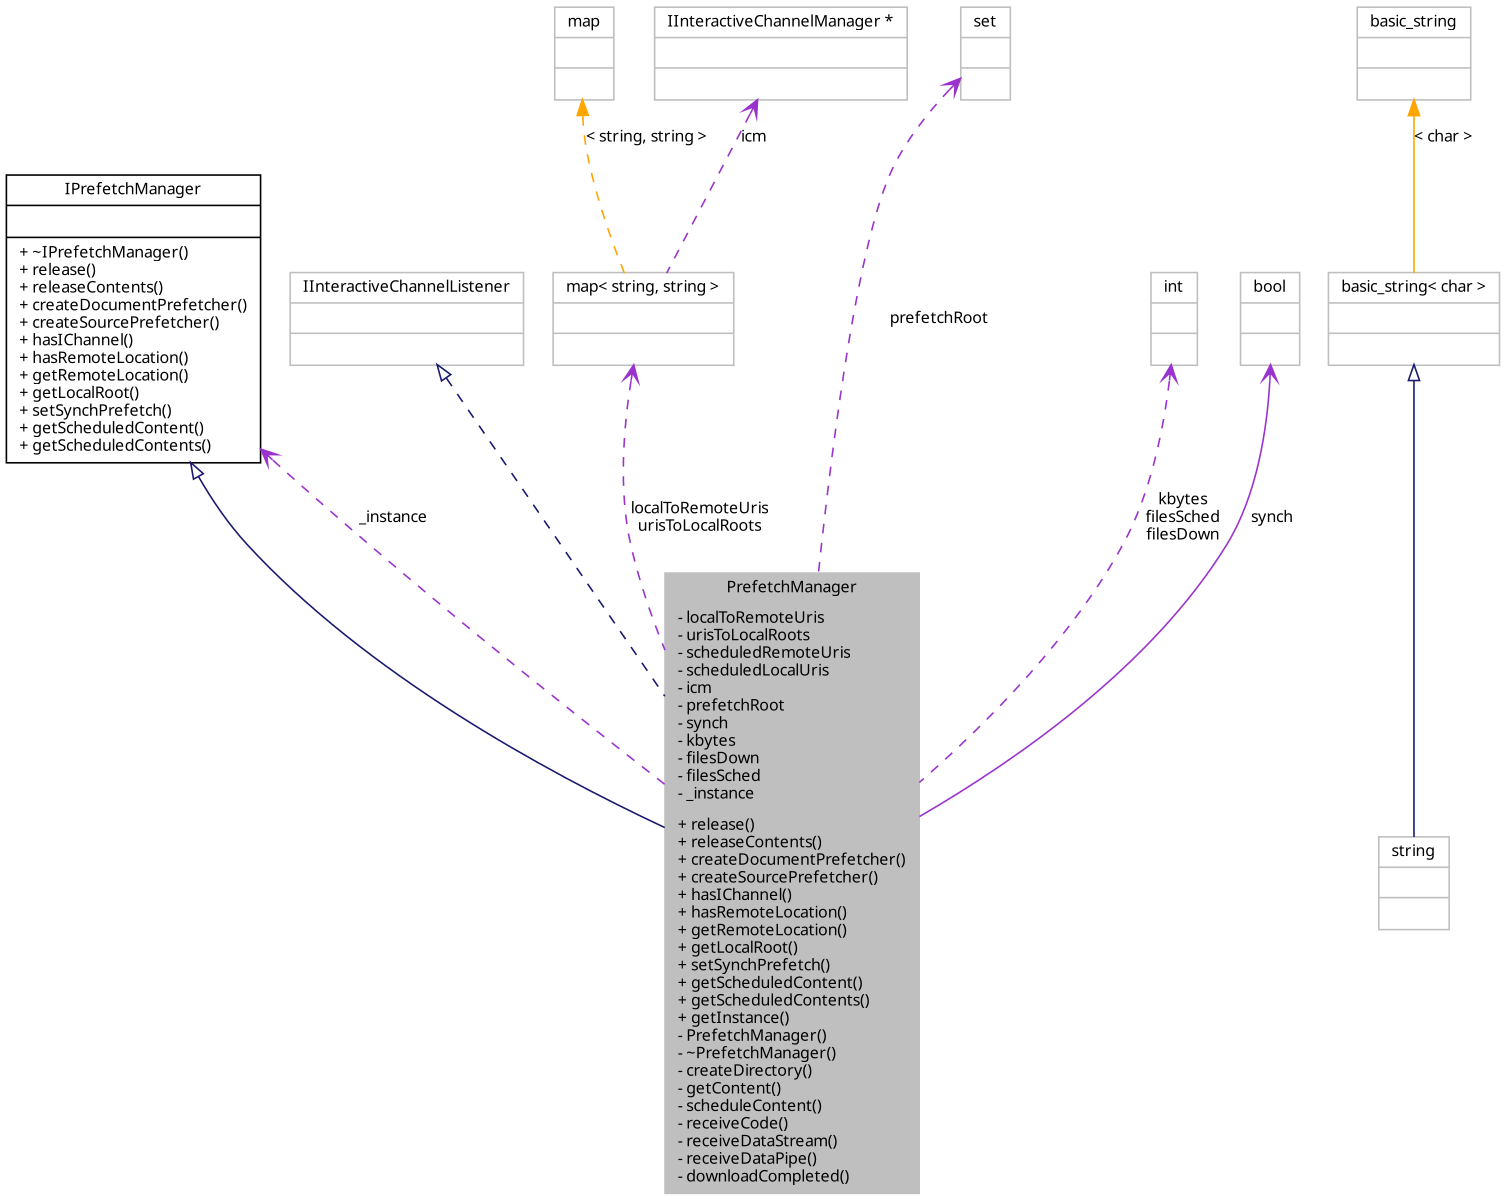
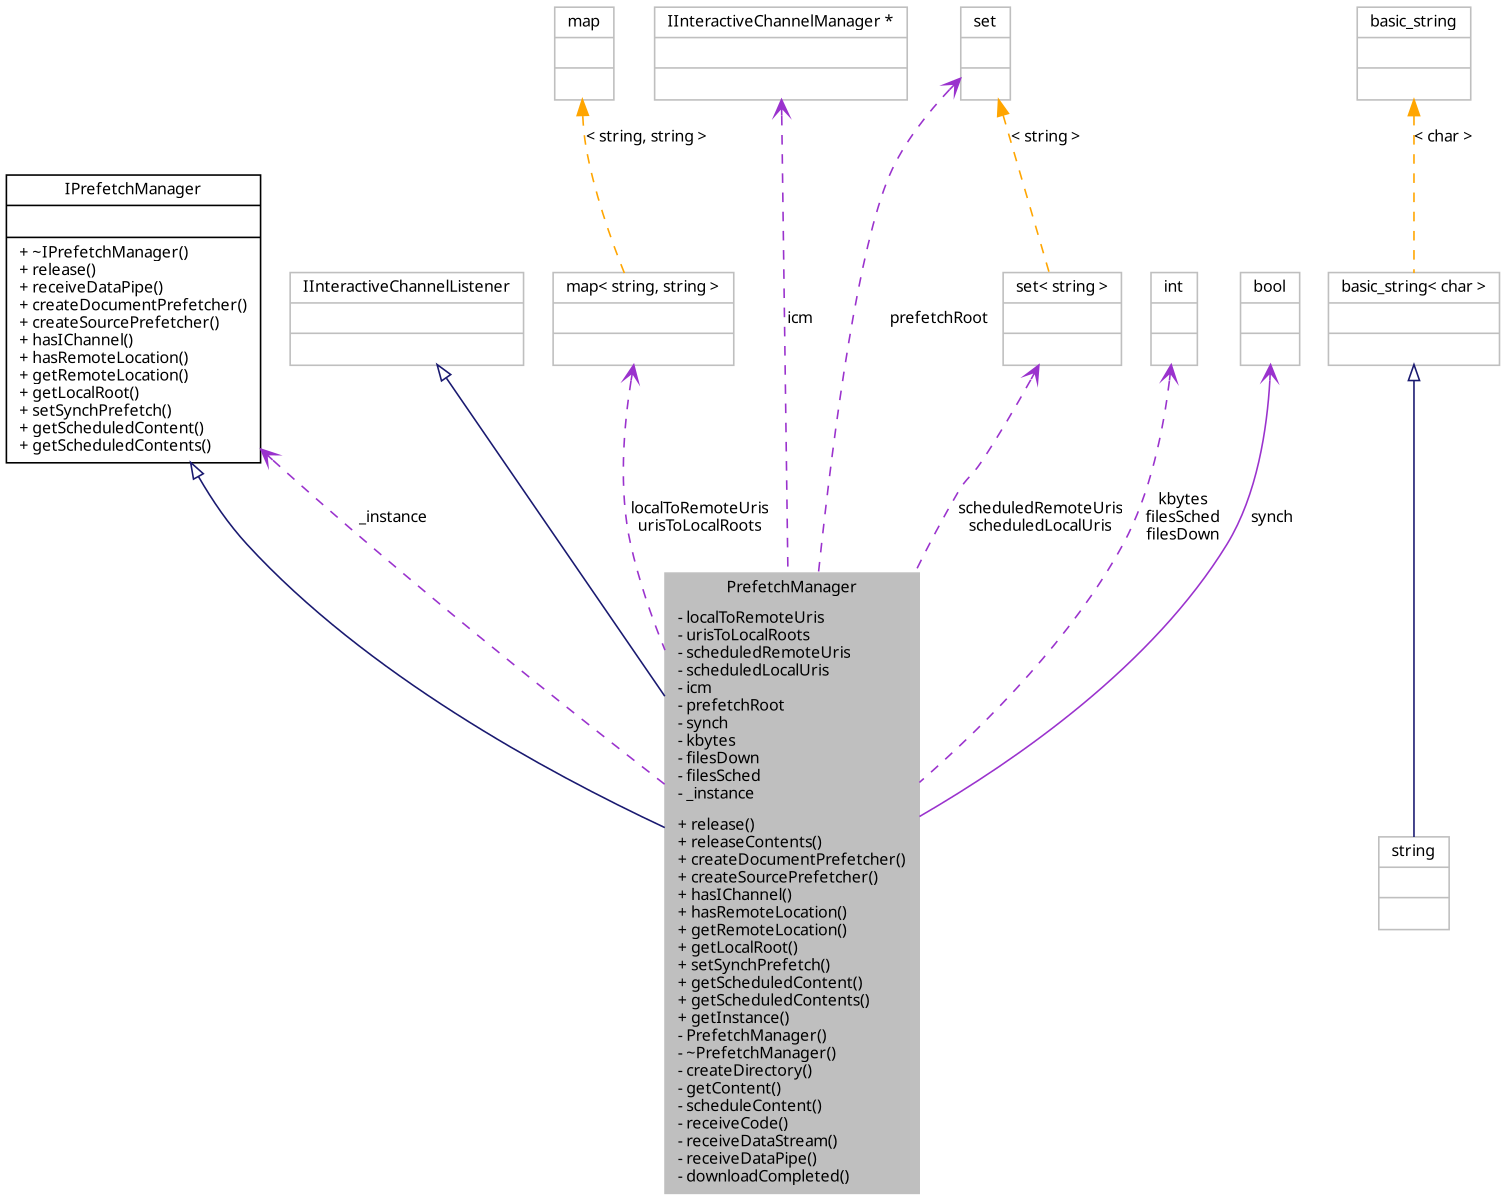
(708, 194) -> (785, 345)
(1414, 194) -> (1414, 194)
(92, 288) -> (92, 288)
none -> (1062, 319)
(556, 537) -> (556, 537)
